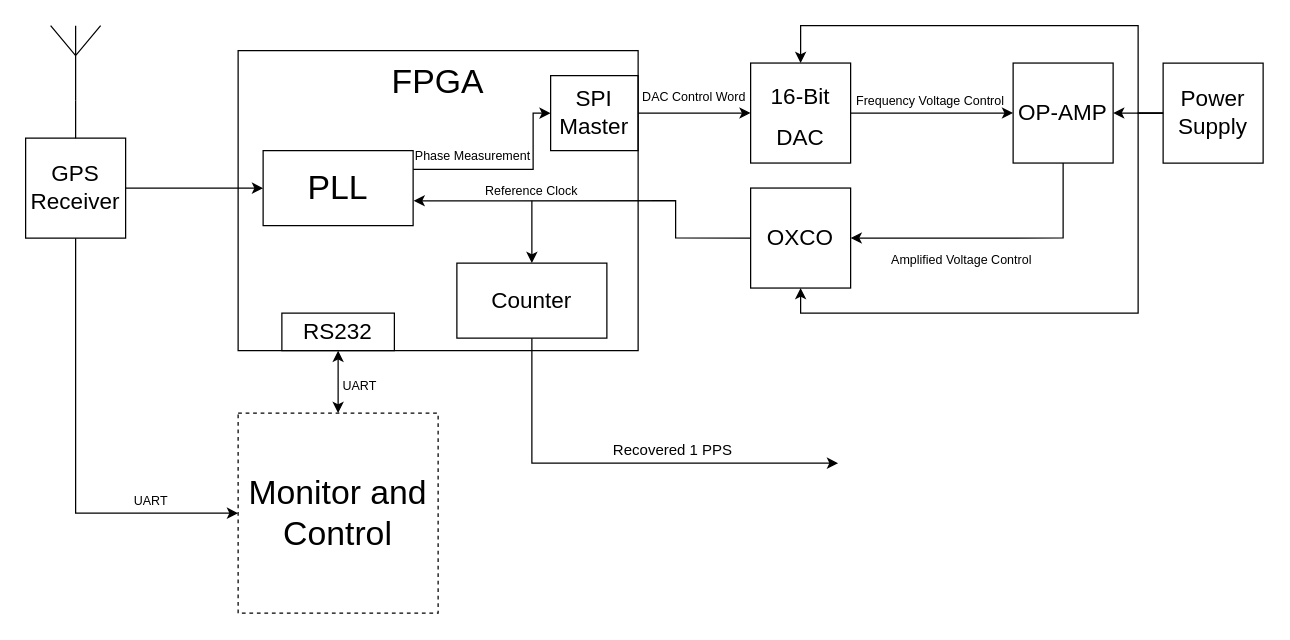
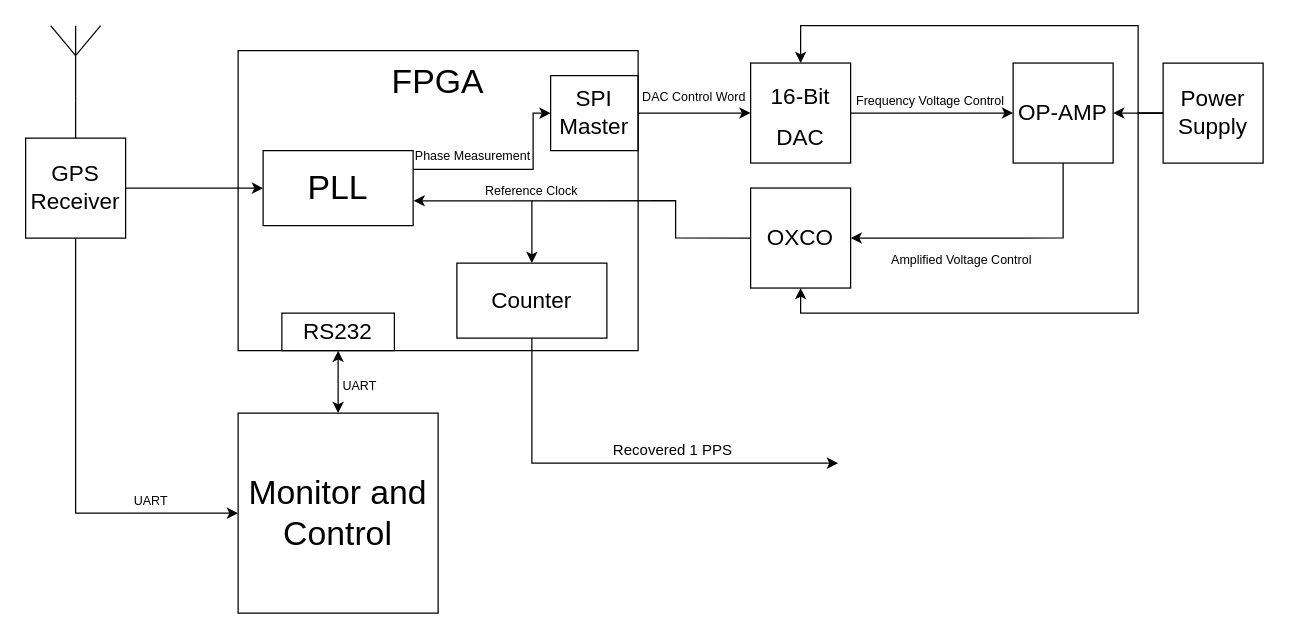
(338, 513) -> (338, 513)
